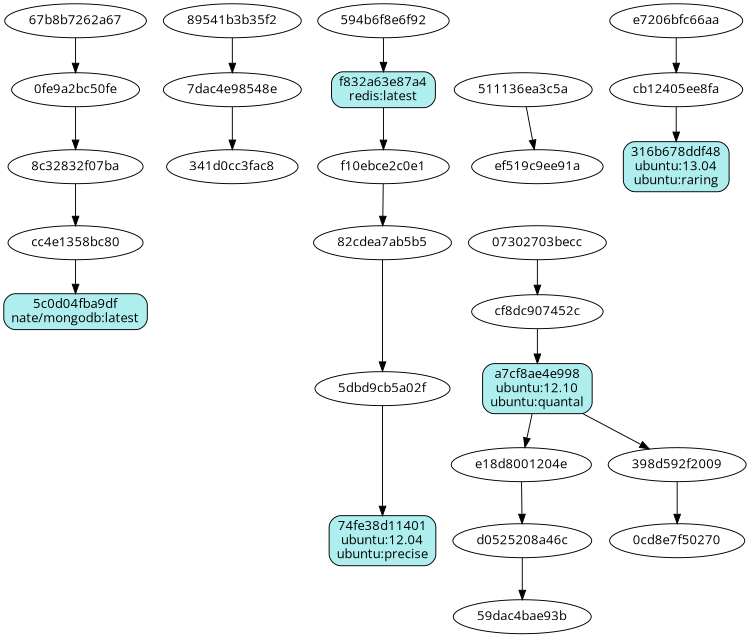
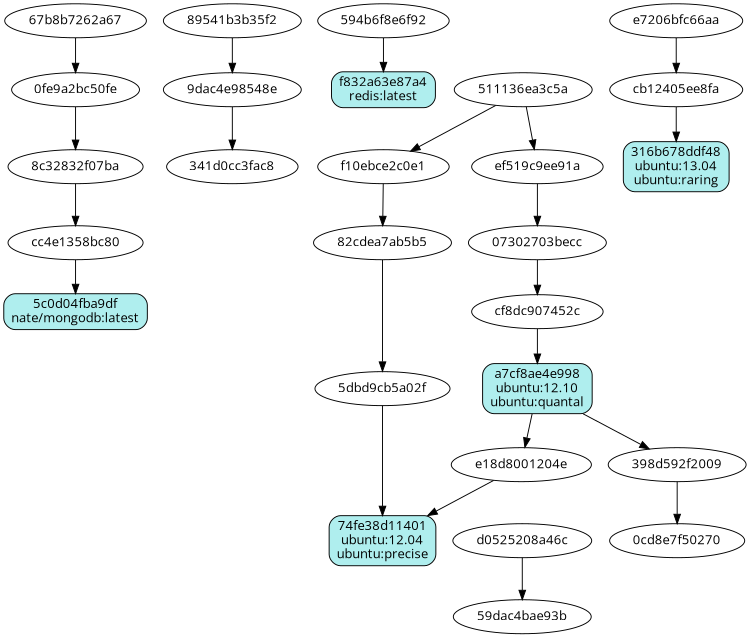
(232, 90) -> (232, 90)
(383, 124) -> (457, 126)
none -> (537, 200)
(522, 498) -> (465, 496)
